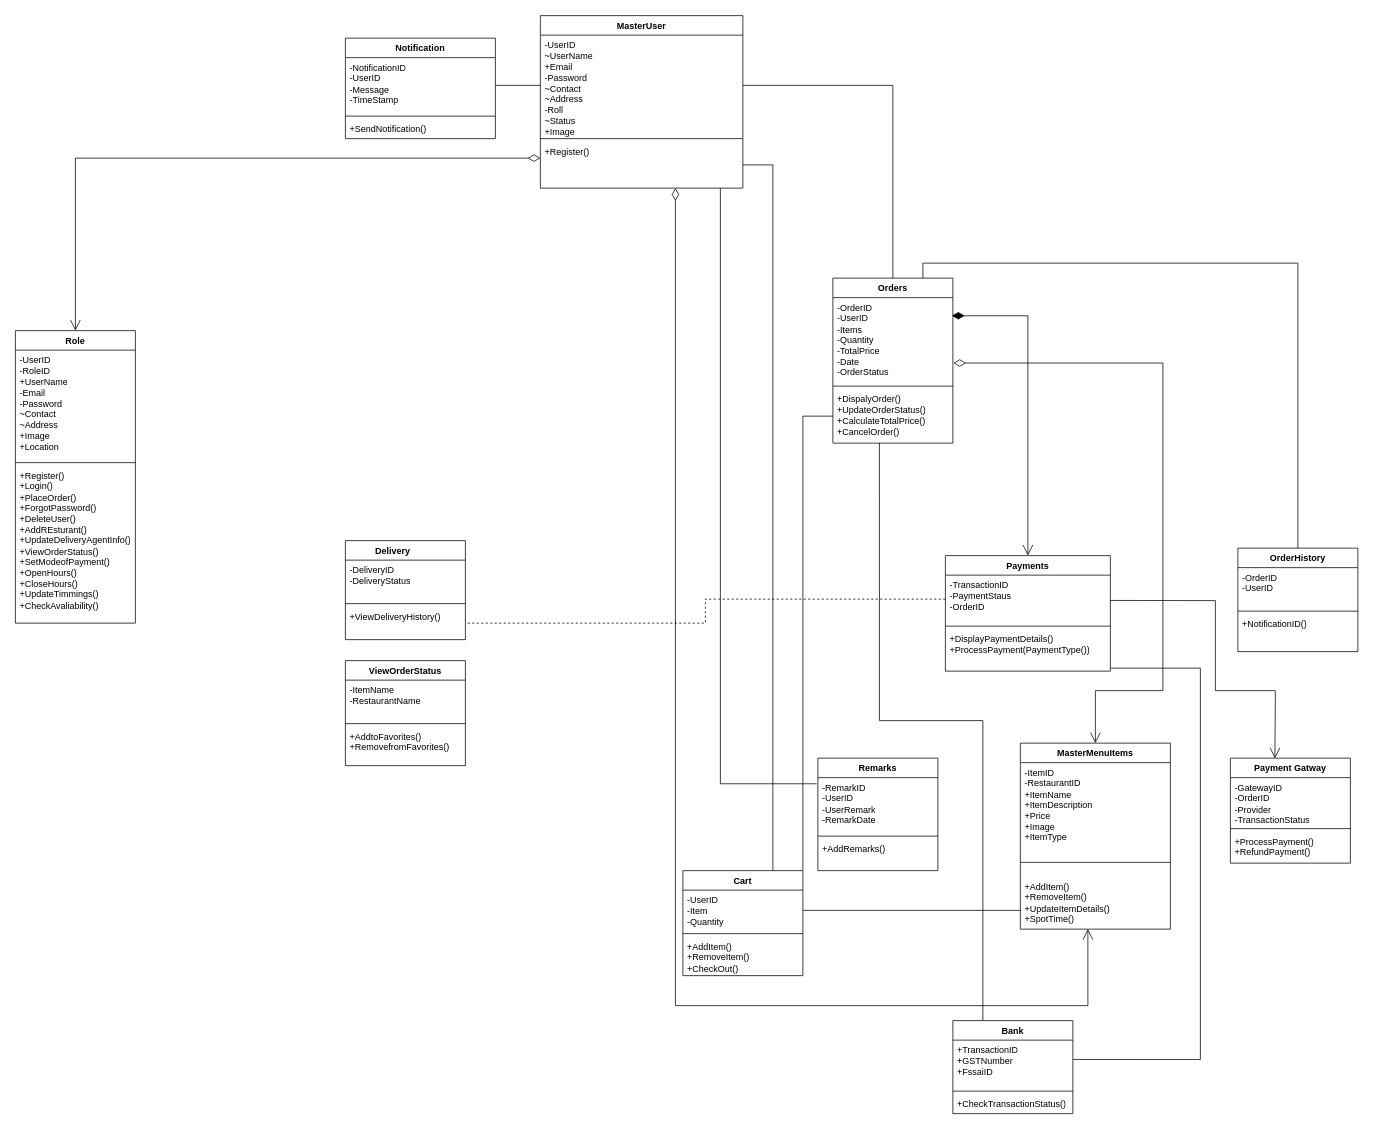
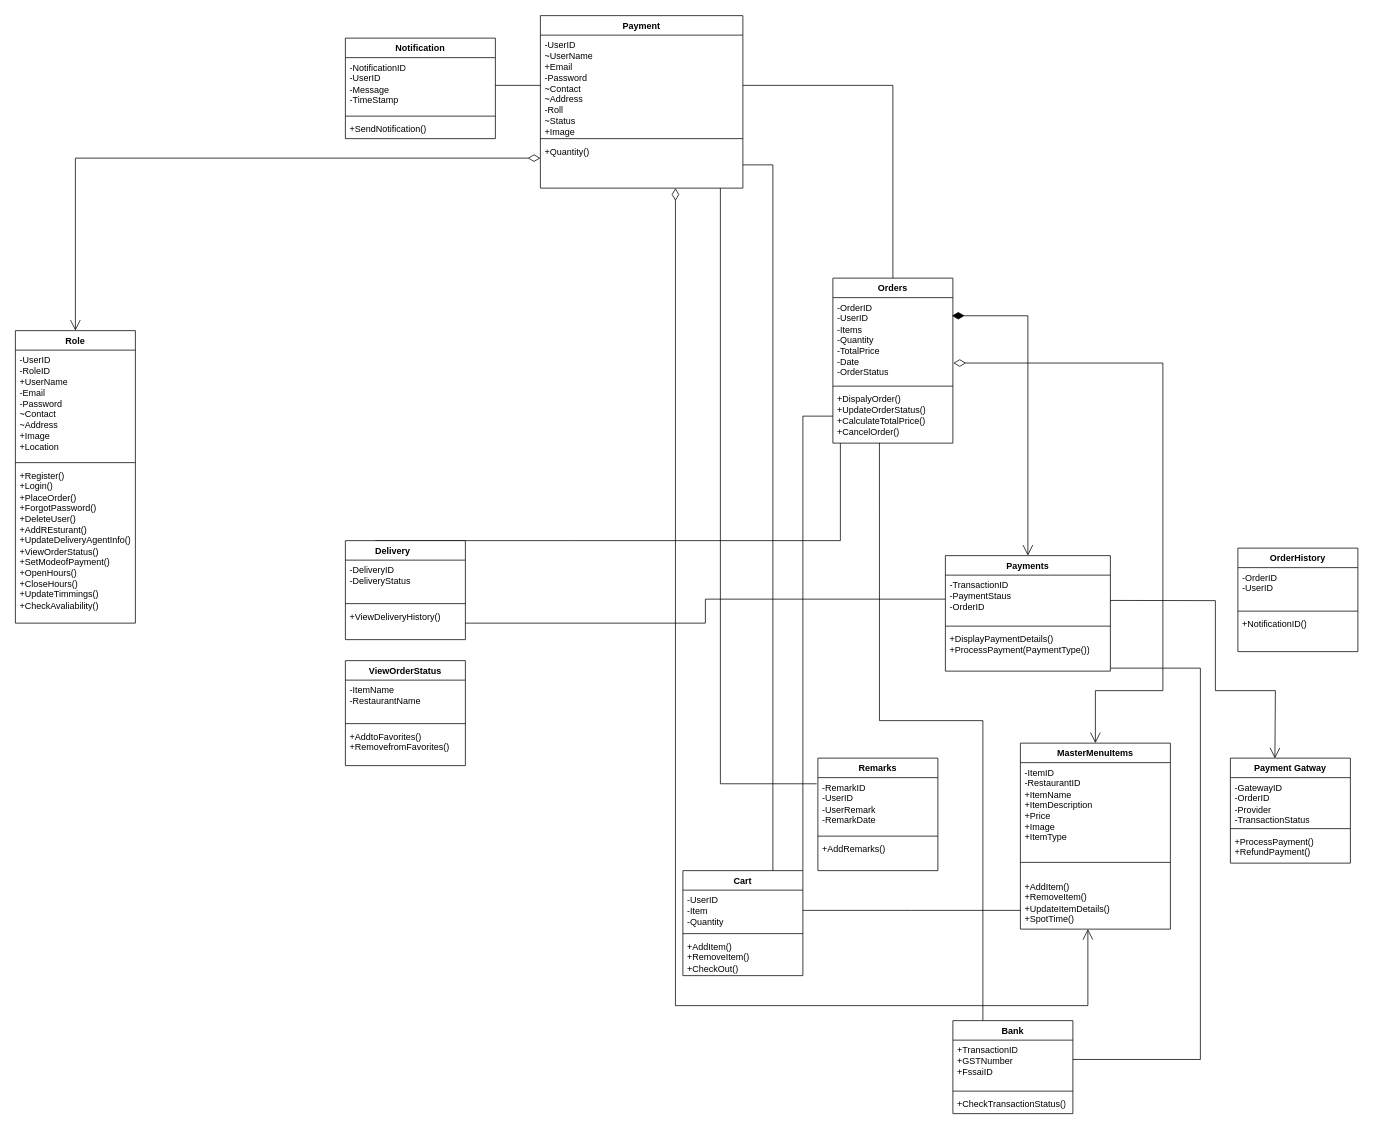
(642, 26) -> (642, 26)
(571, 152) -> (571, 152)
(1245, 263) -> none
none -> (700, 540)
(705, 611) -> (705, 611)
